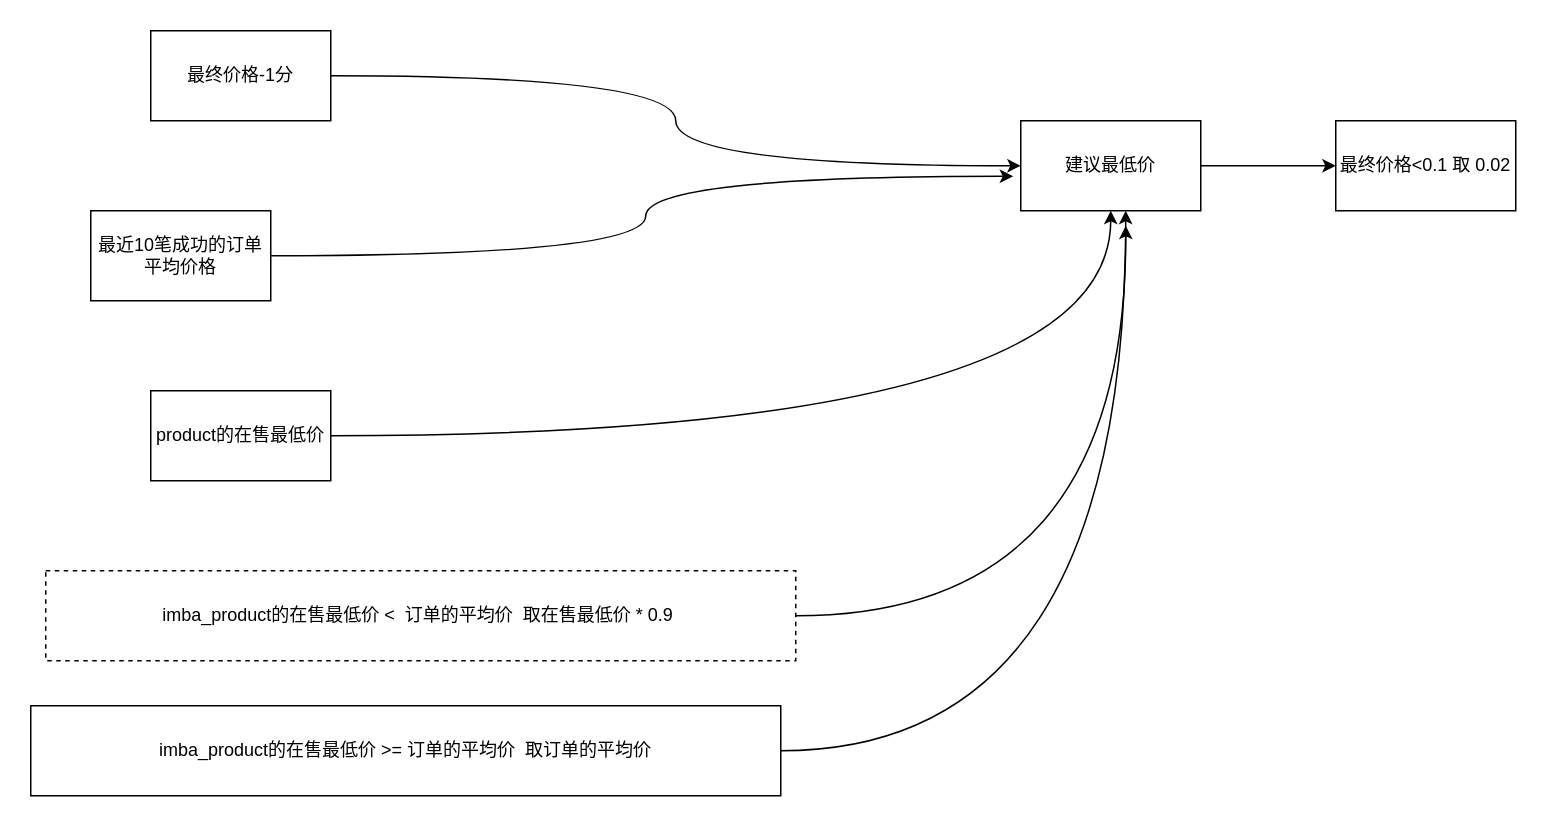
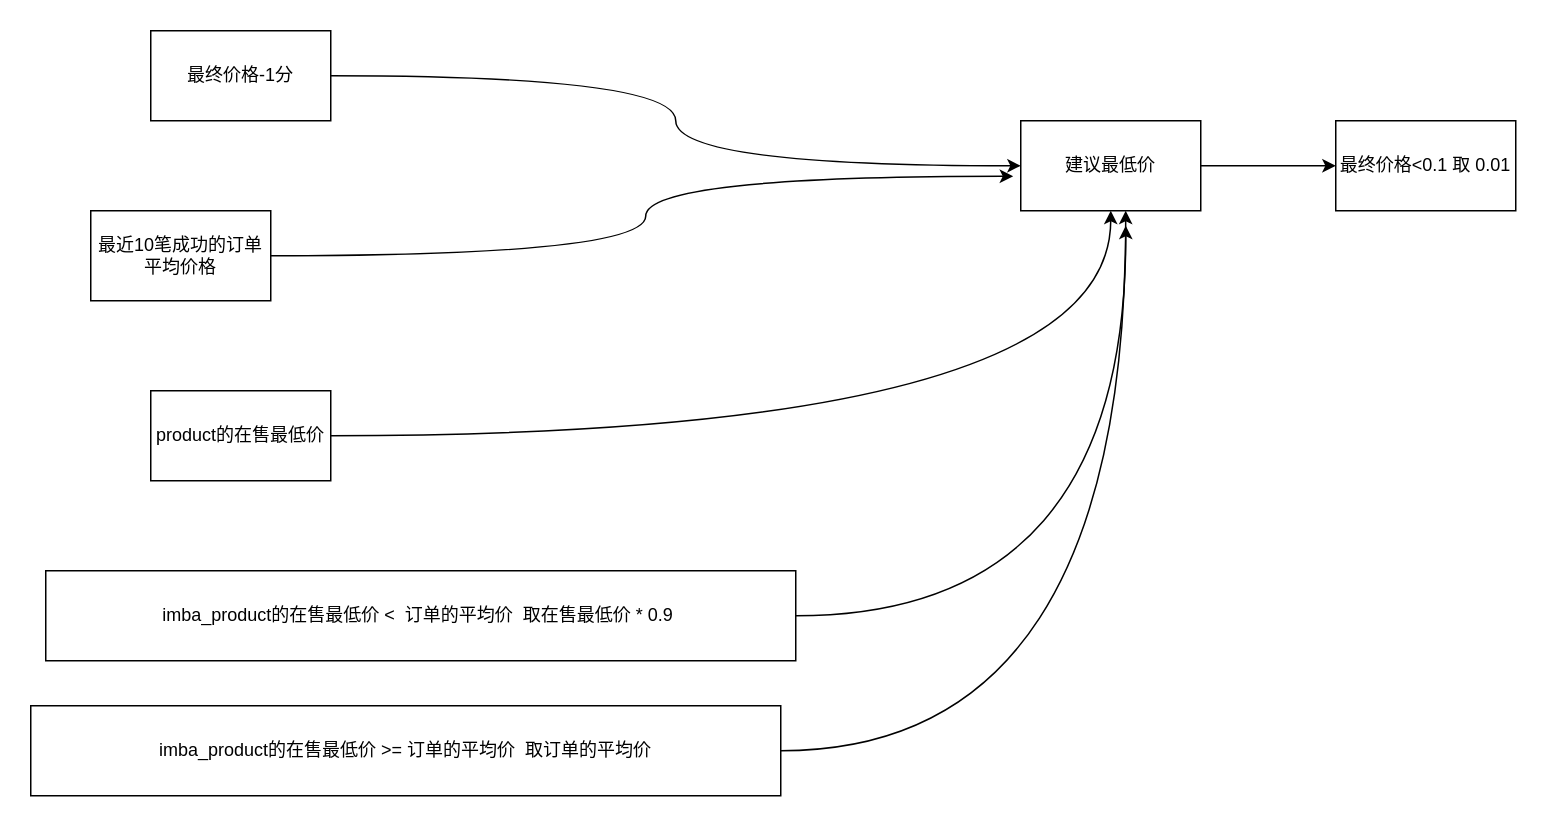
(1426, 166) -> (1426, 166)
(421, 616) -> (421, 616)
